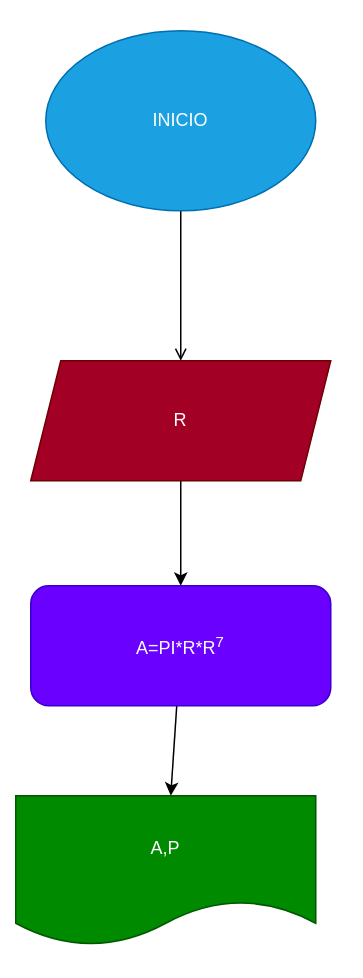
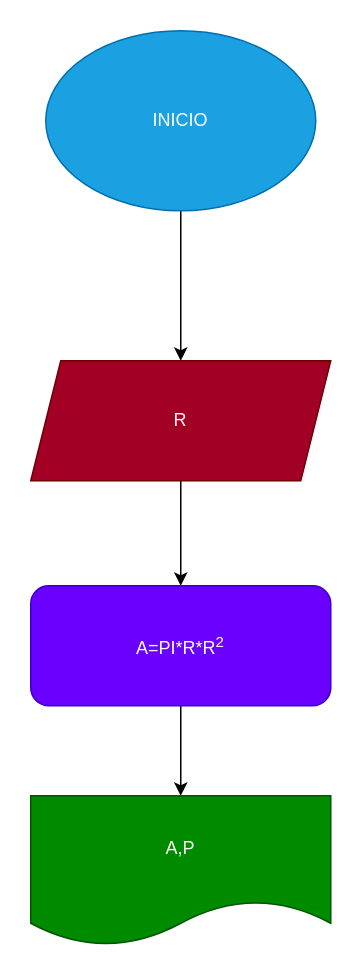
(181, 351) -> (181, 349)
(181, 646) -> (181, 646)
(166, 871) -> (181, 871)
